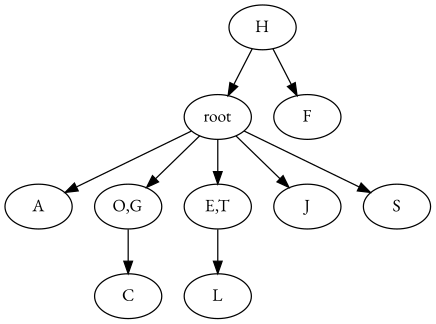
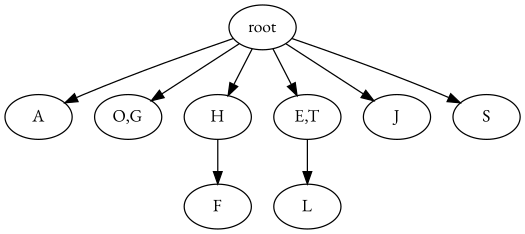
(243, 67) -> (243, 67)
(128, 296) -> none
